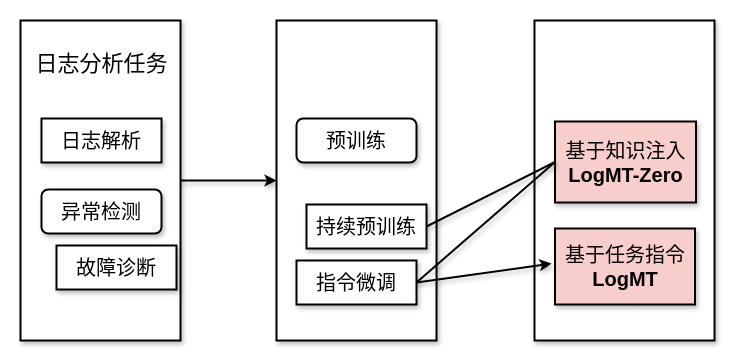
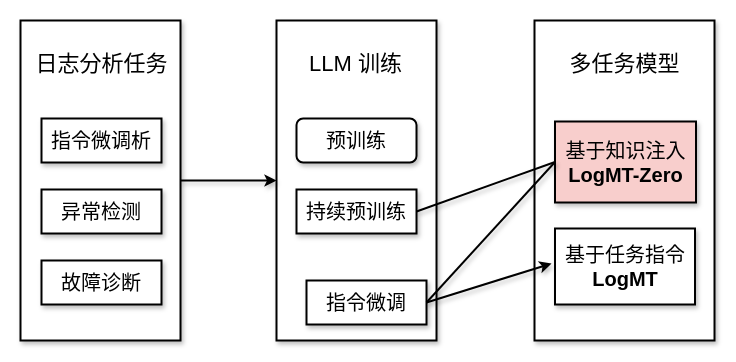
none -> (356, 65)
none -> (625, 65)
(102, 141) -> (102, 141)
(102, 212) -> (102, 212)
(367, 227) -> (357, 212)
(625, 267) -> (625, 267)
(117, 268) -> (102, 283)
(357, 283) -> (367, 303)
